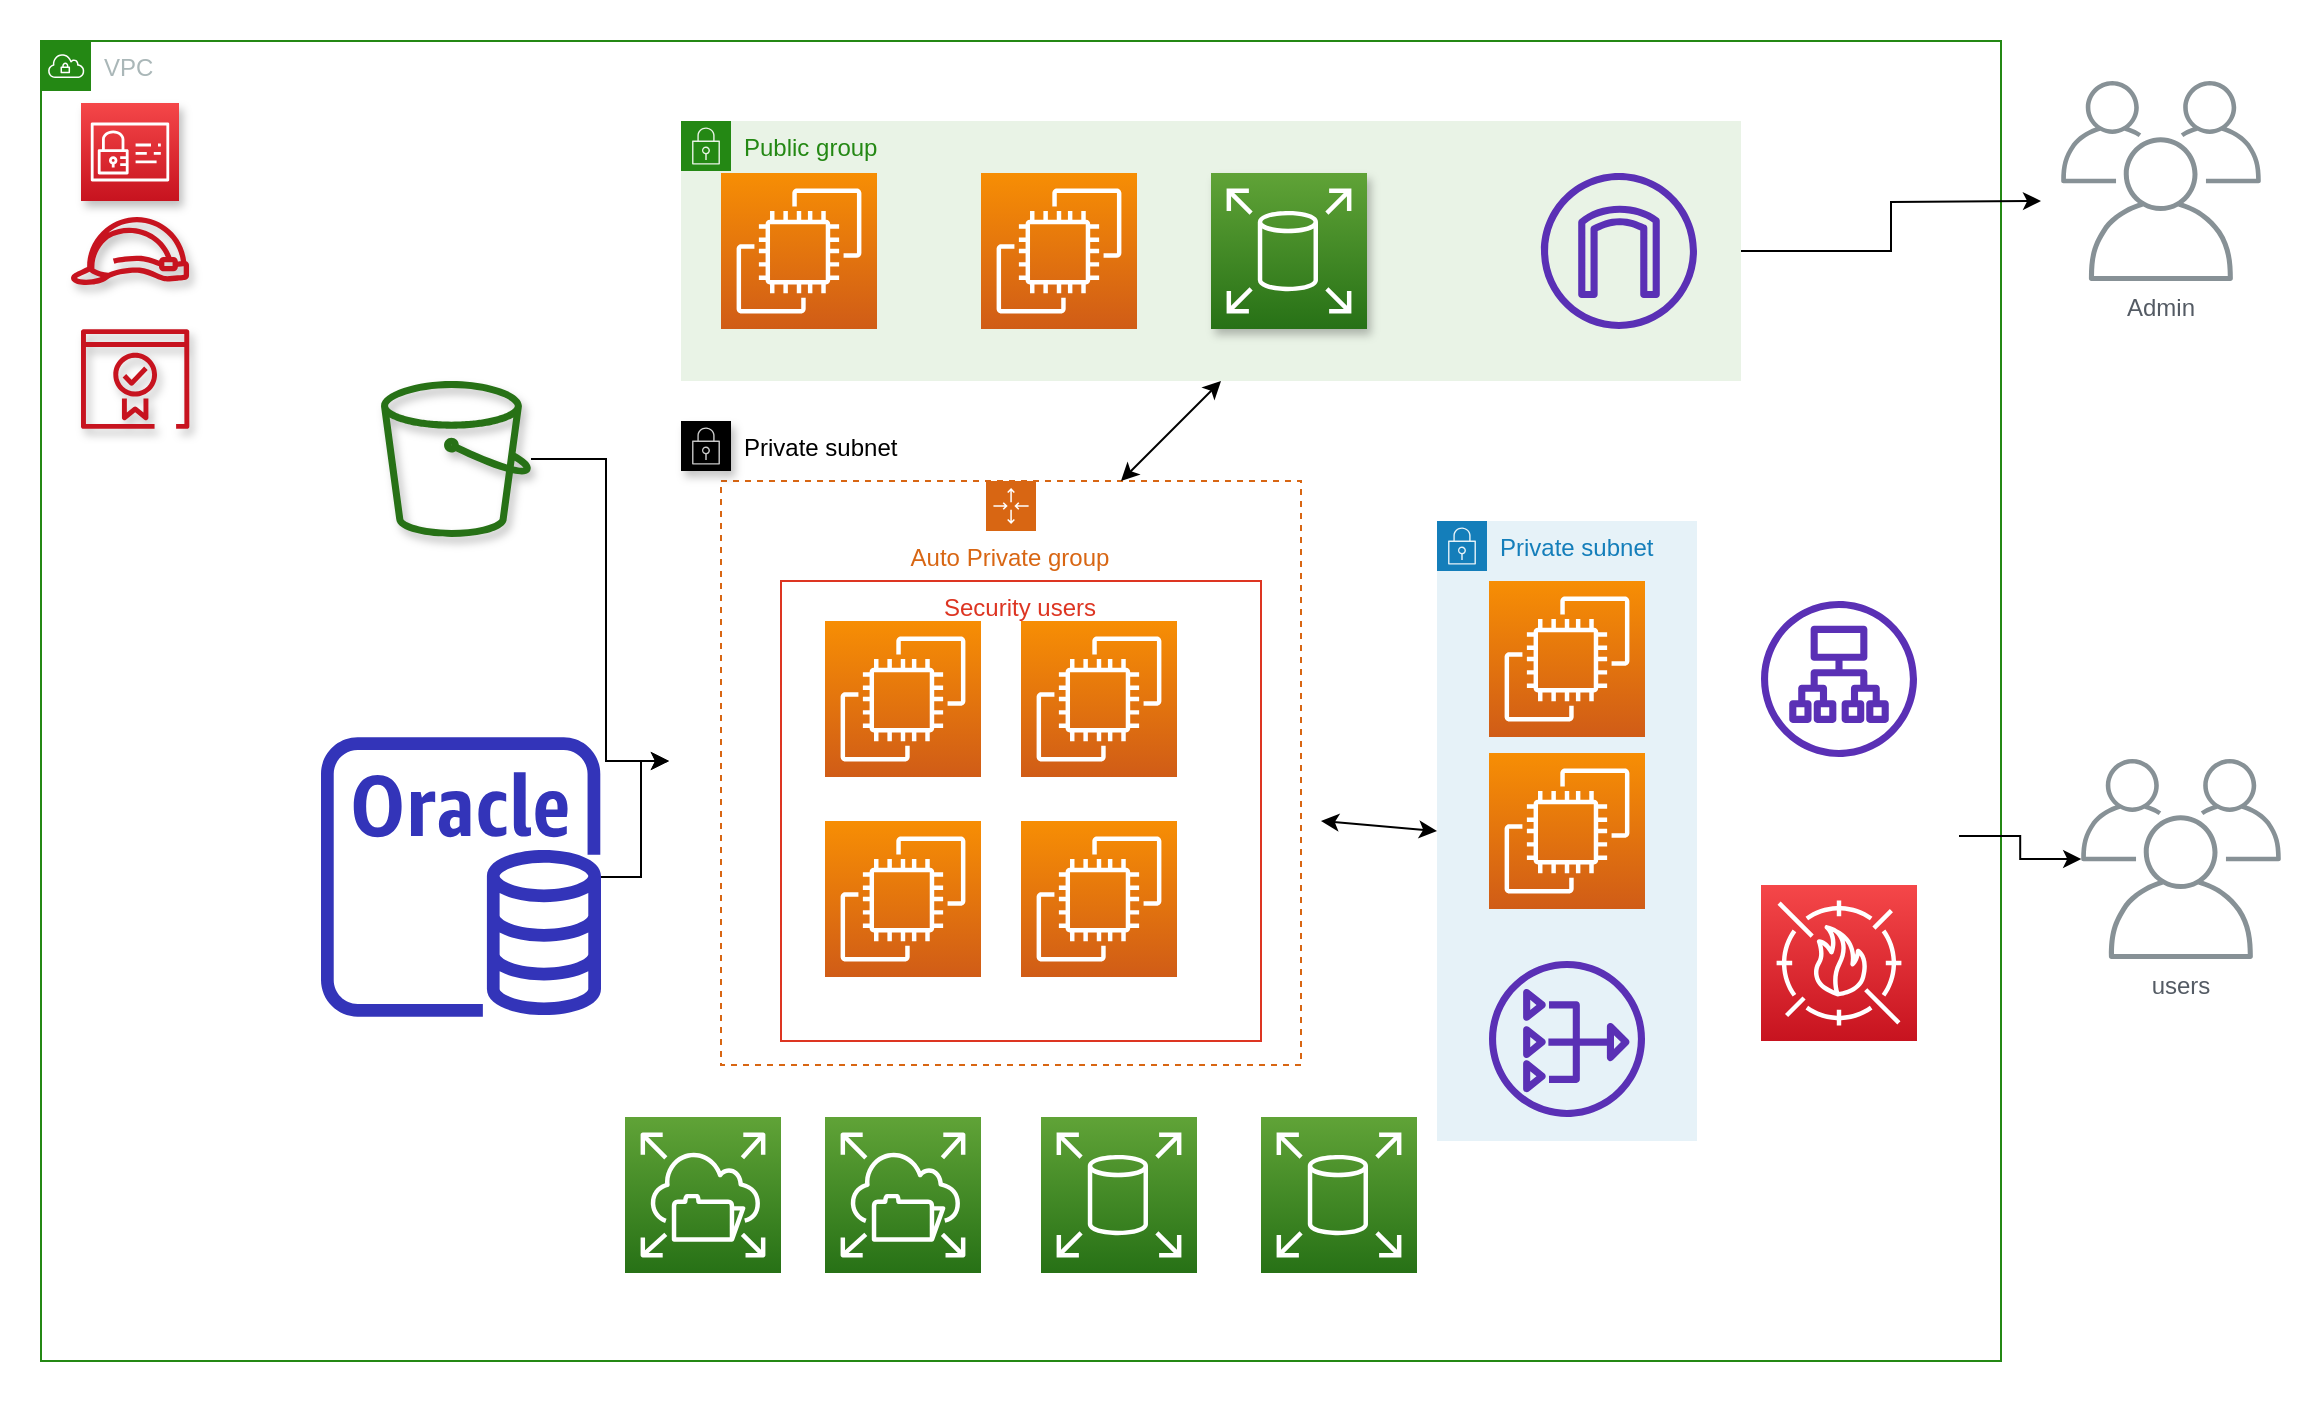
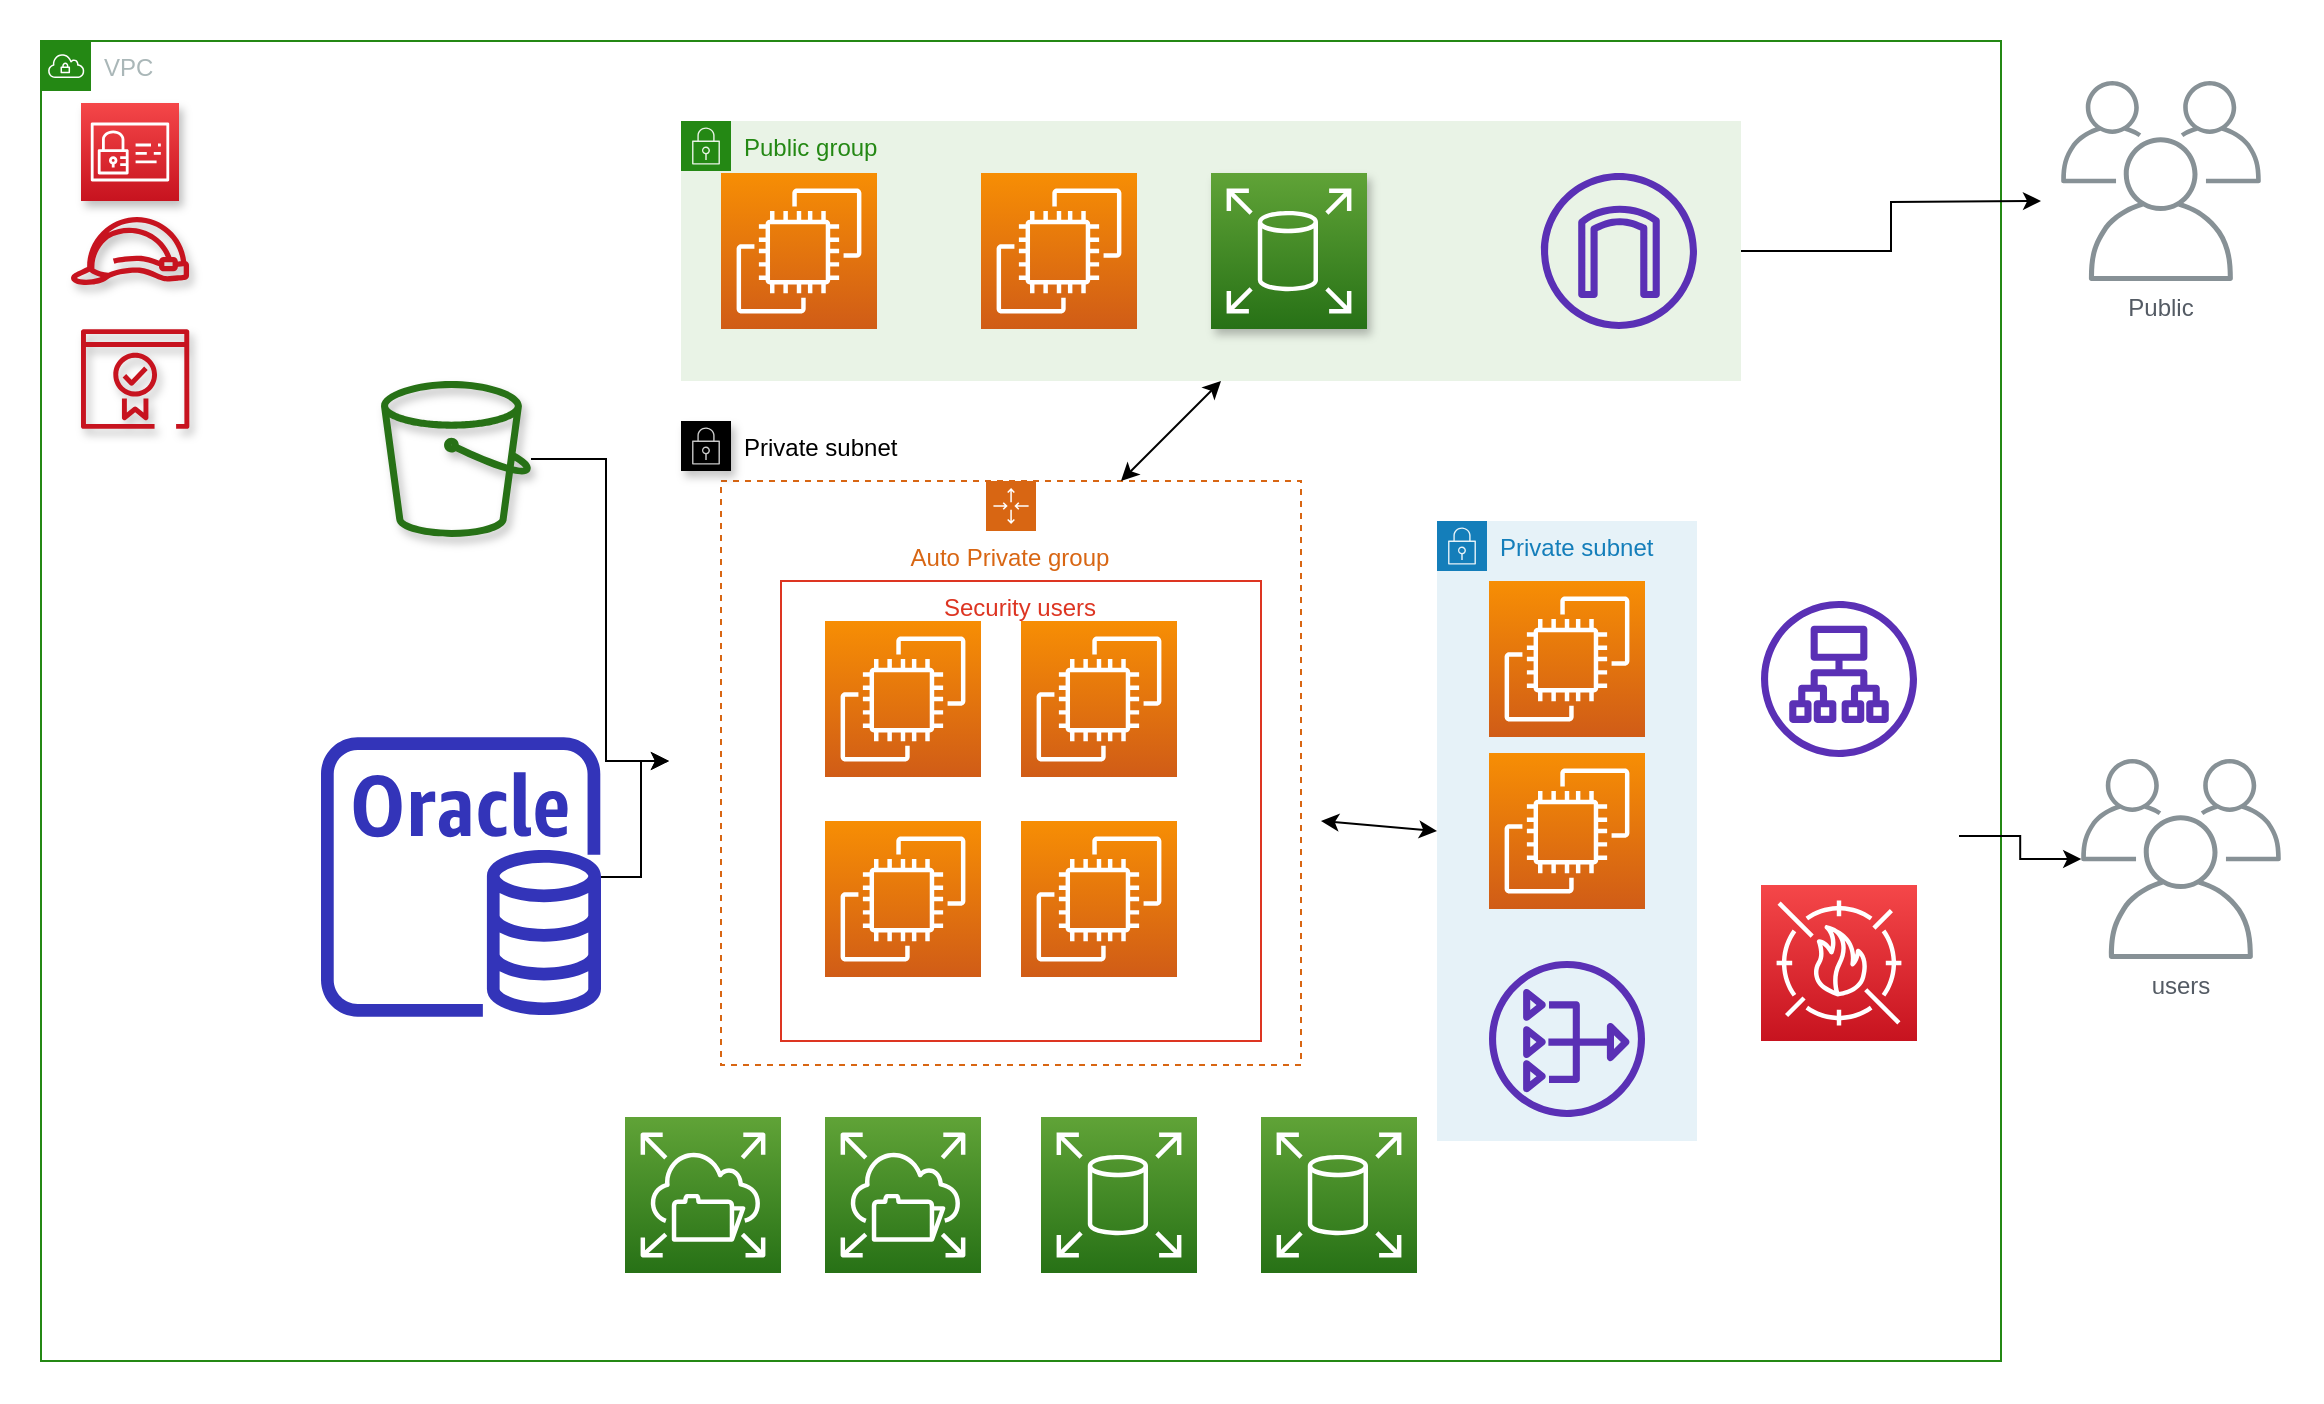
(2162, 309) -> (2162, 309)
